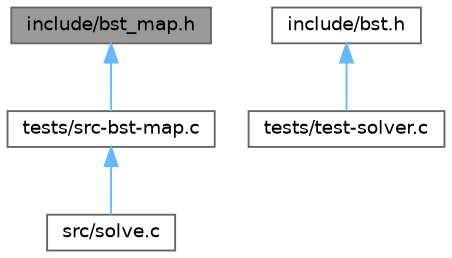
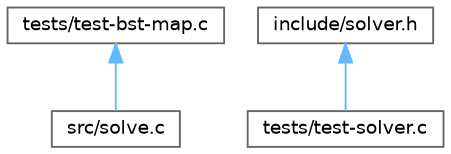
(111, 25) -> none
(347, 25) -> (346, 25)
(111, 129) -> (116, 25)
